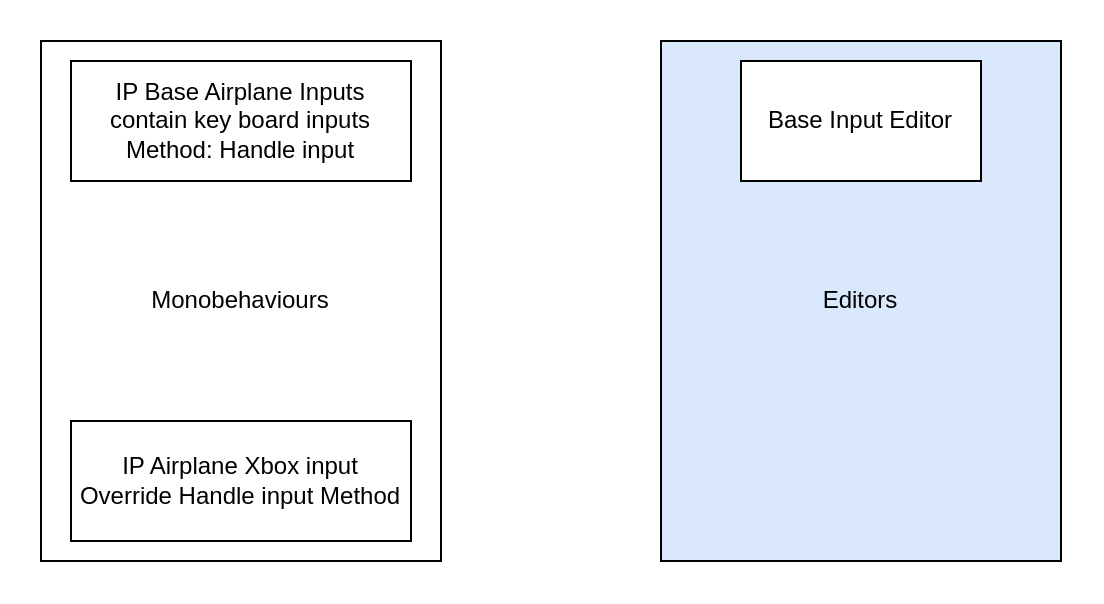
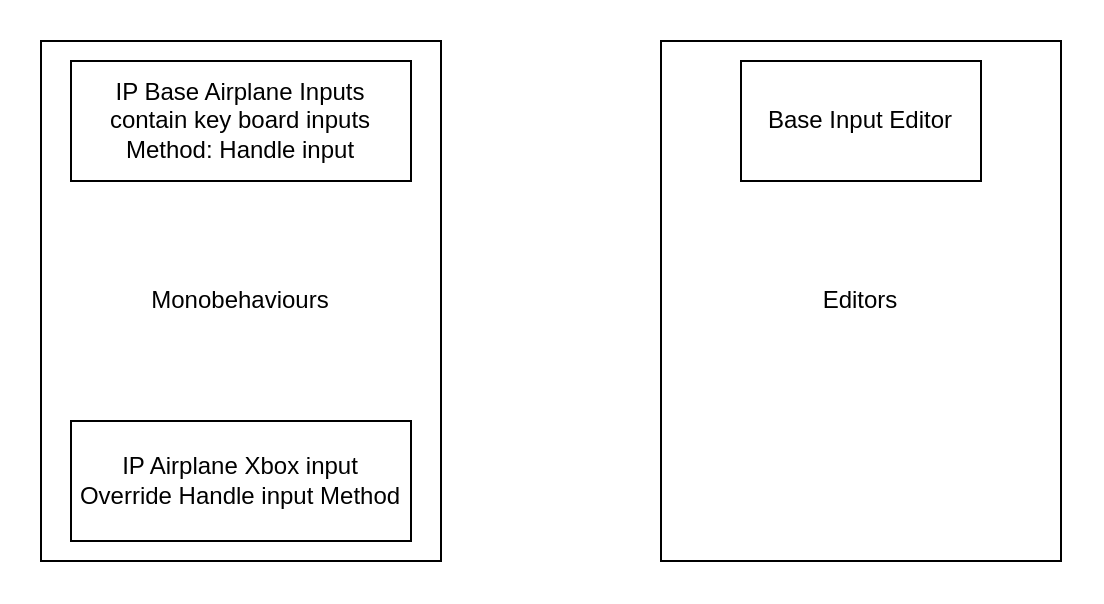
(861, 301) -> (861, 301)
